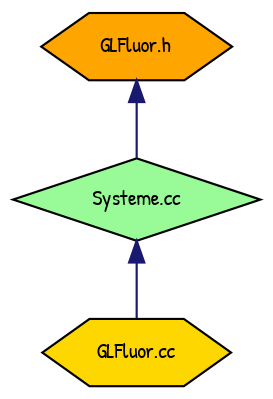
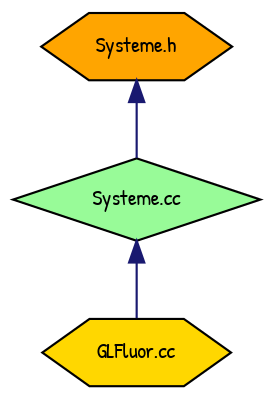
(137, 47) -> (137, 47)
